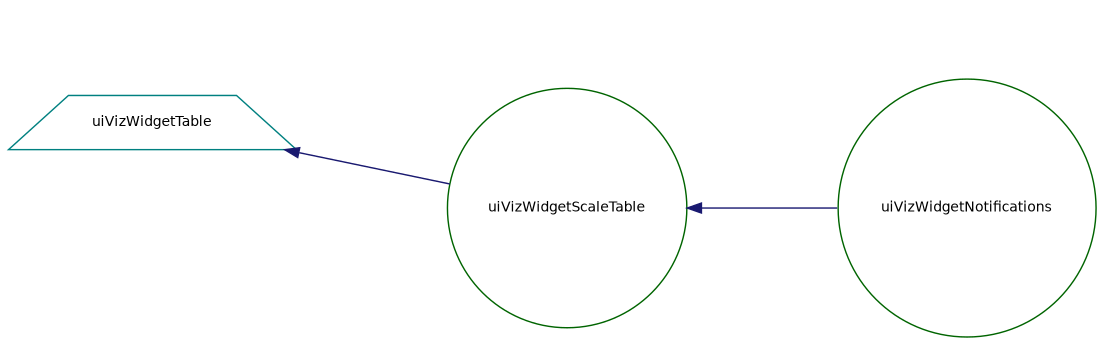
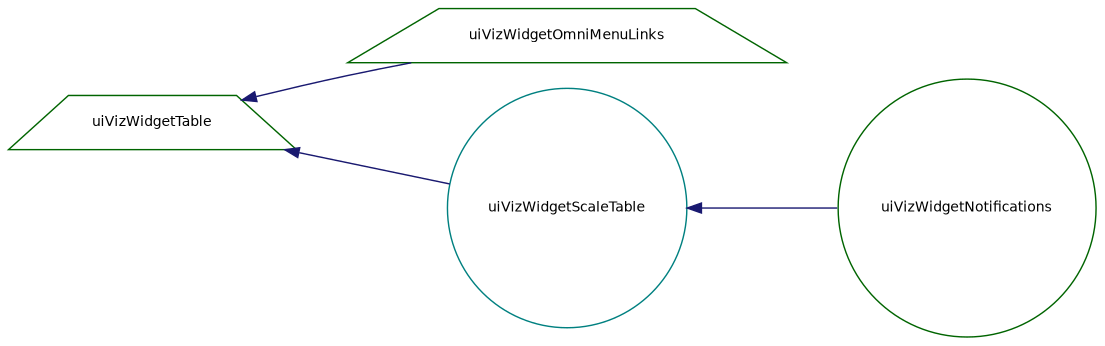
none -> (567, 36)
(152, 123) -> (152, 123)
(567, 208) -> (567, 208)
